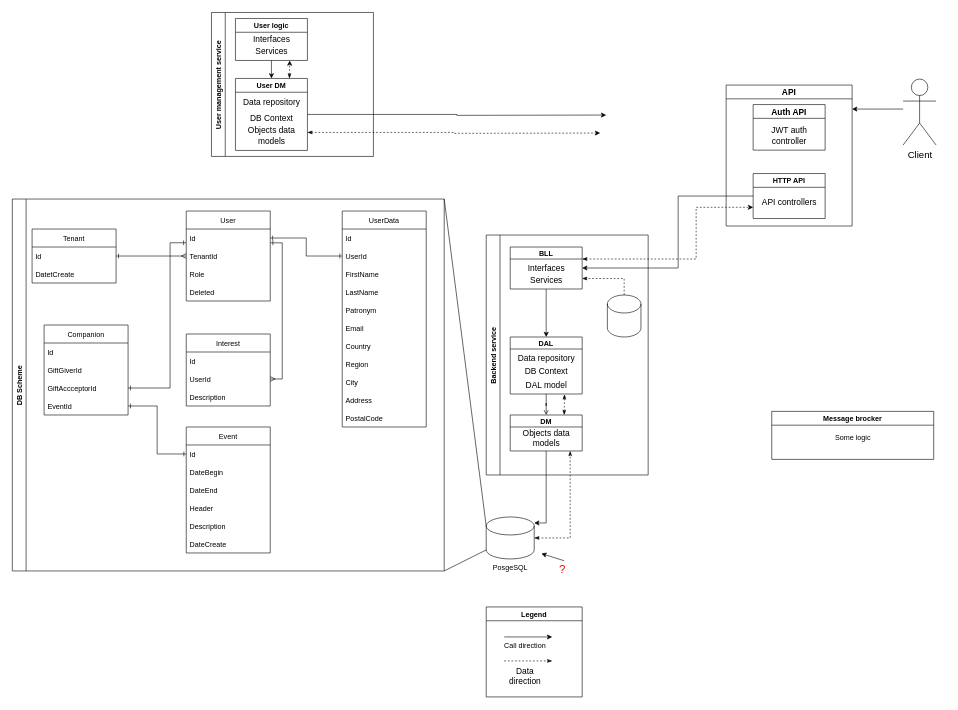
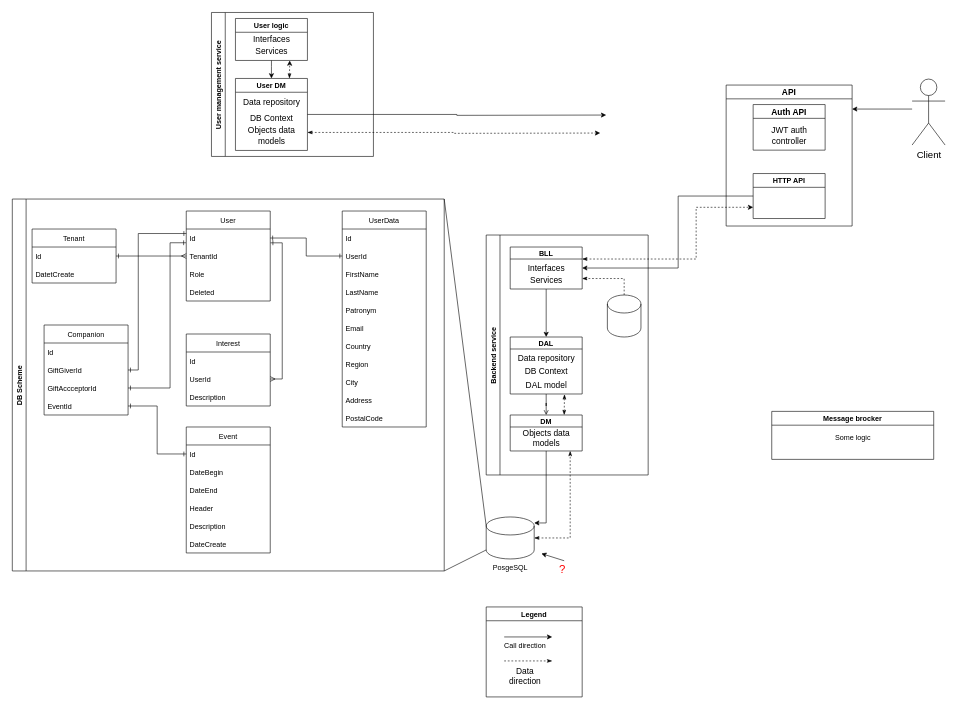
(920, 112) -> (929, 112)
(789, 202) -> none
none -> (138, 283)
